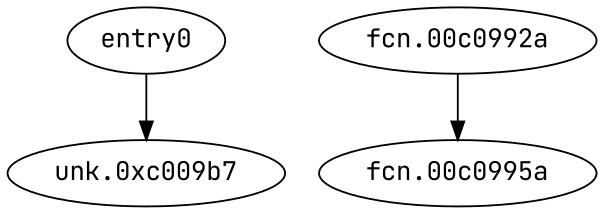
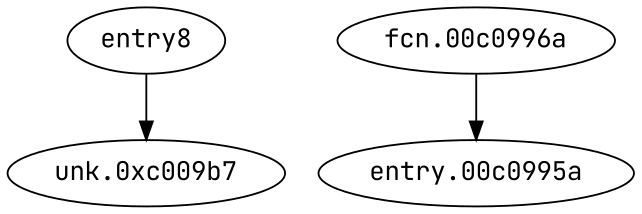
(146, 41) -> (146, 41)
(458, 41) -> (476, 41)
(458, 173) -> (476, 173)
